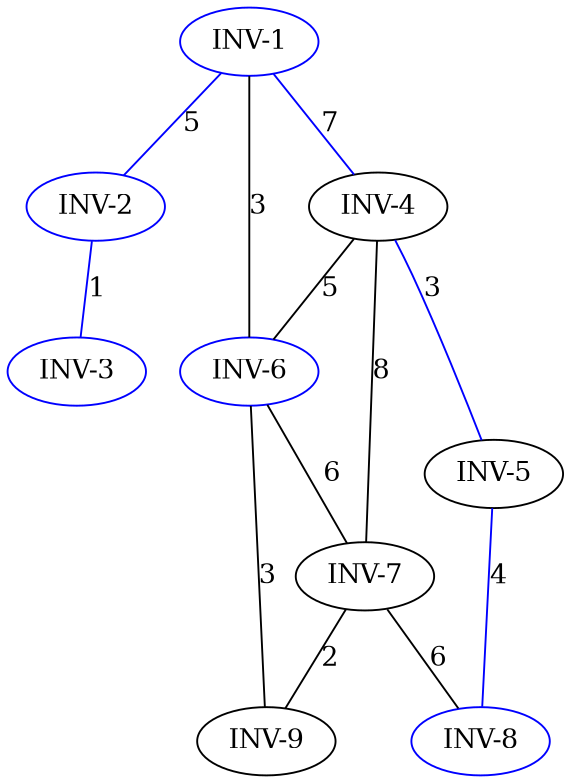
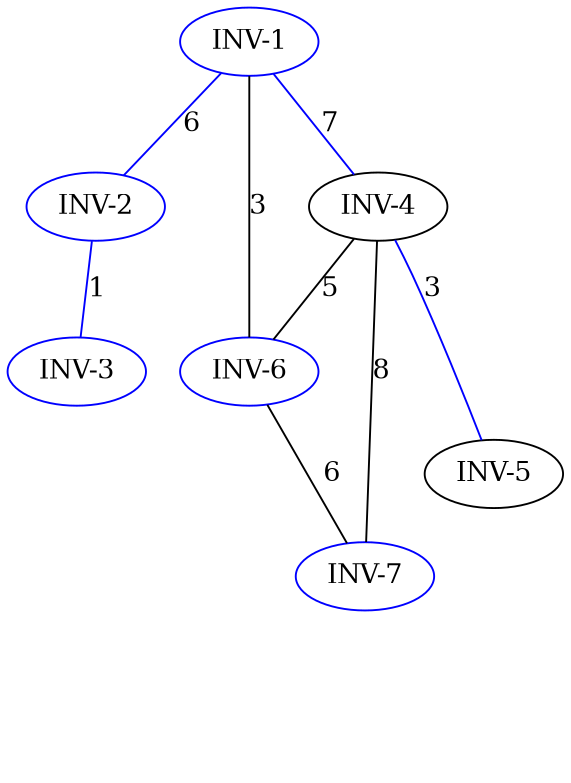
(192, 124) -> (192, 124)
(365, 576) -> (365, 576)
(266, 741) -> none
(481, 741) -> none
